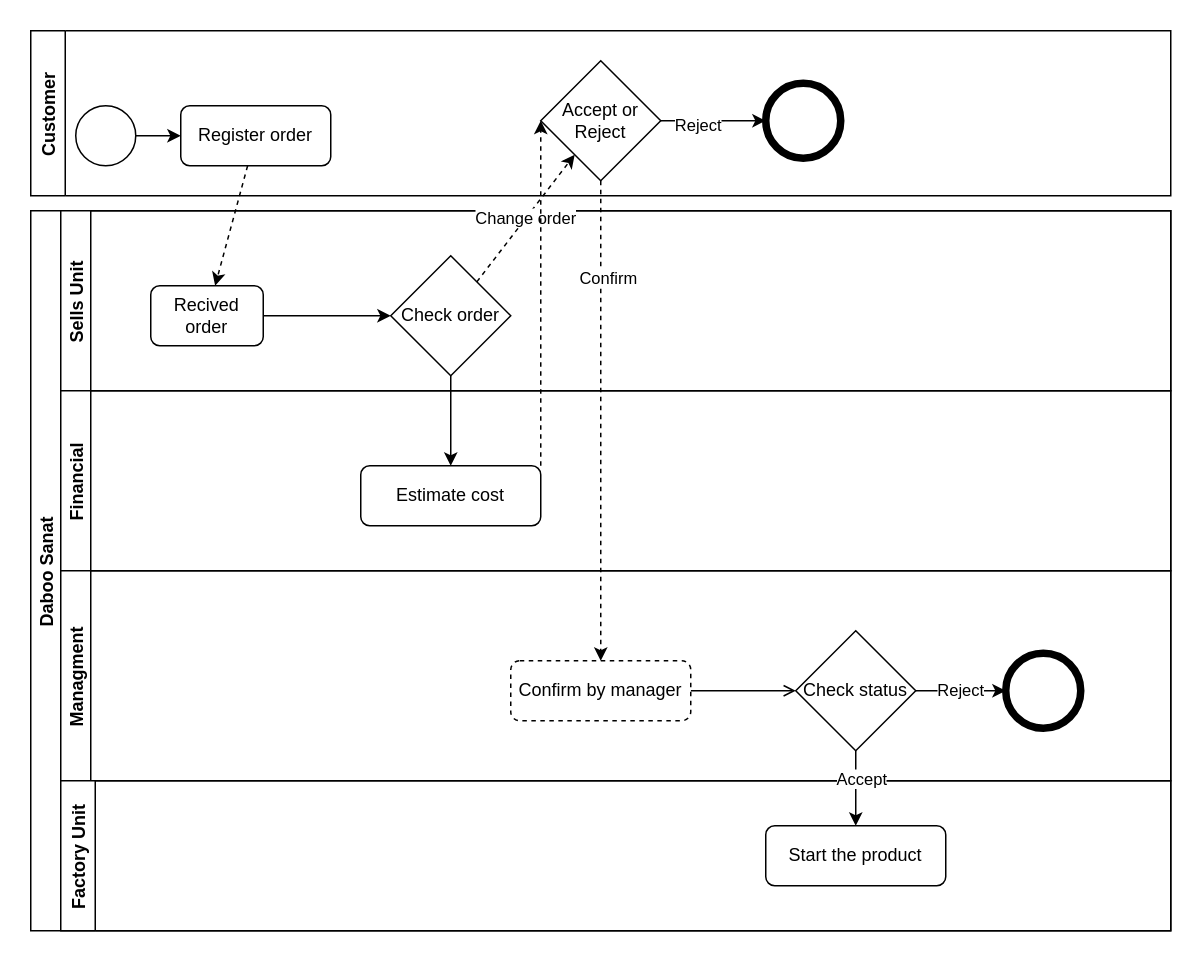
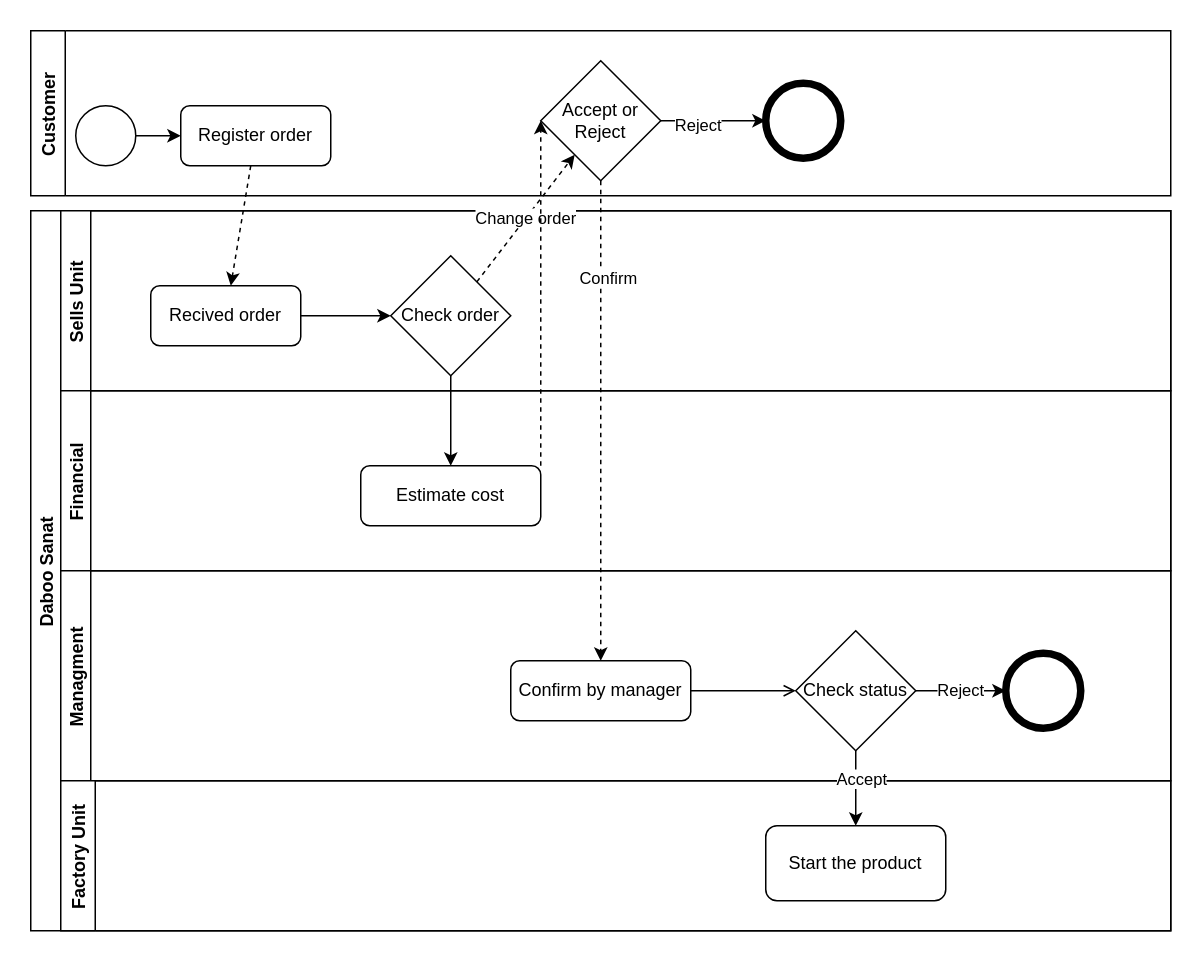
(207, 316) -> (226, 316)
(601, 691) -> (601, 691)
(856, 856) -> (856, 863)
